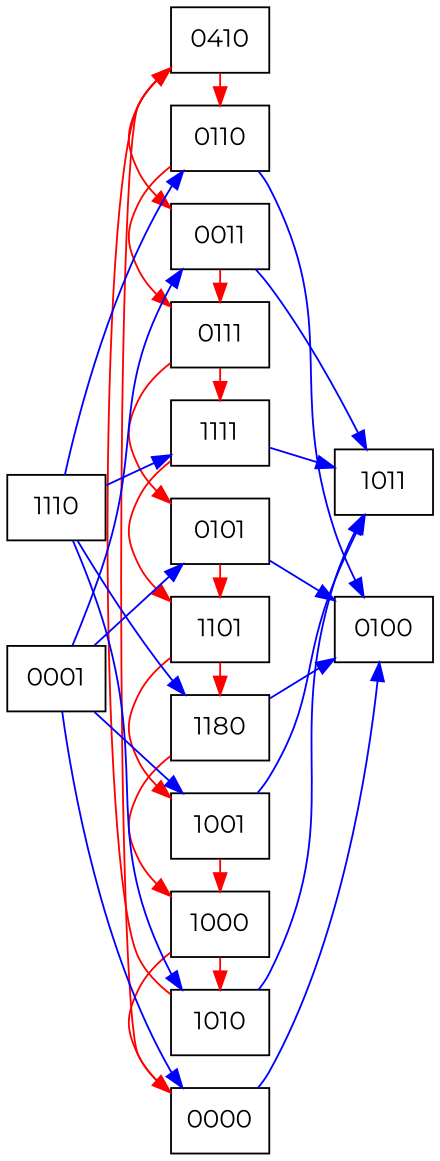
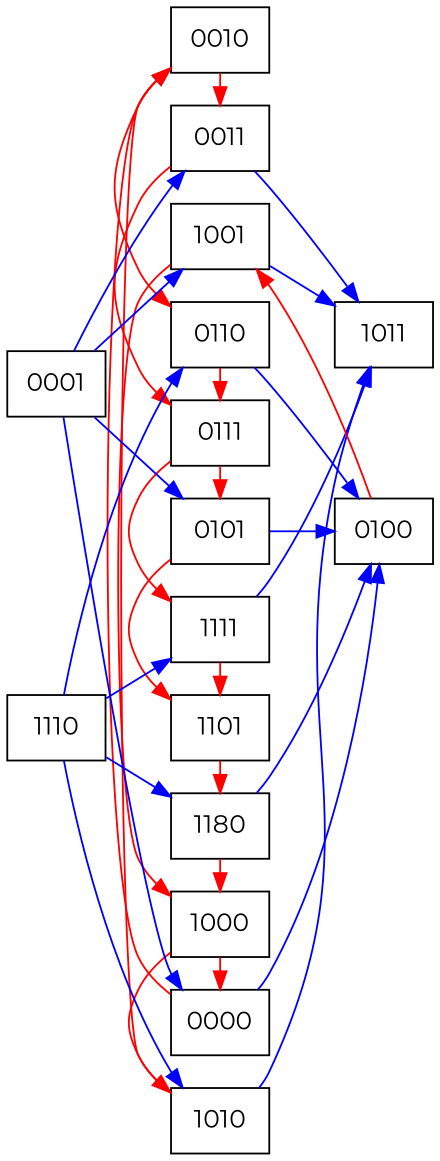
(220, 40) -> (220, 40)
(133, 708) -> (326, 388)
